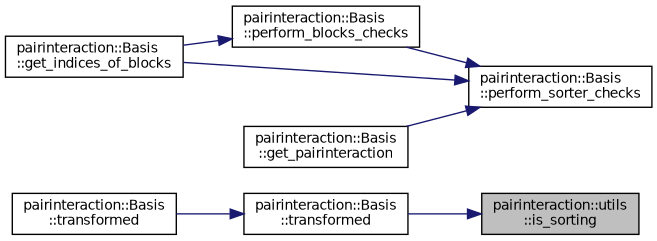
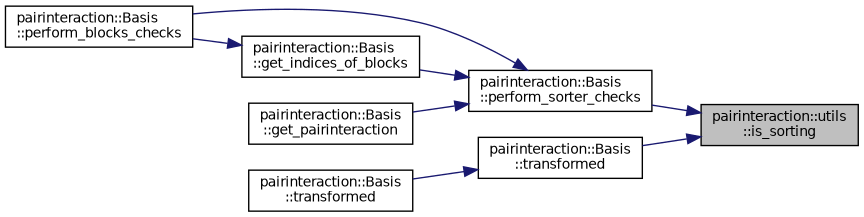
(201, 43) -> (210, 41)
none -> (670, 108)
